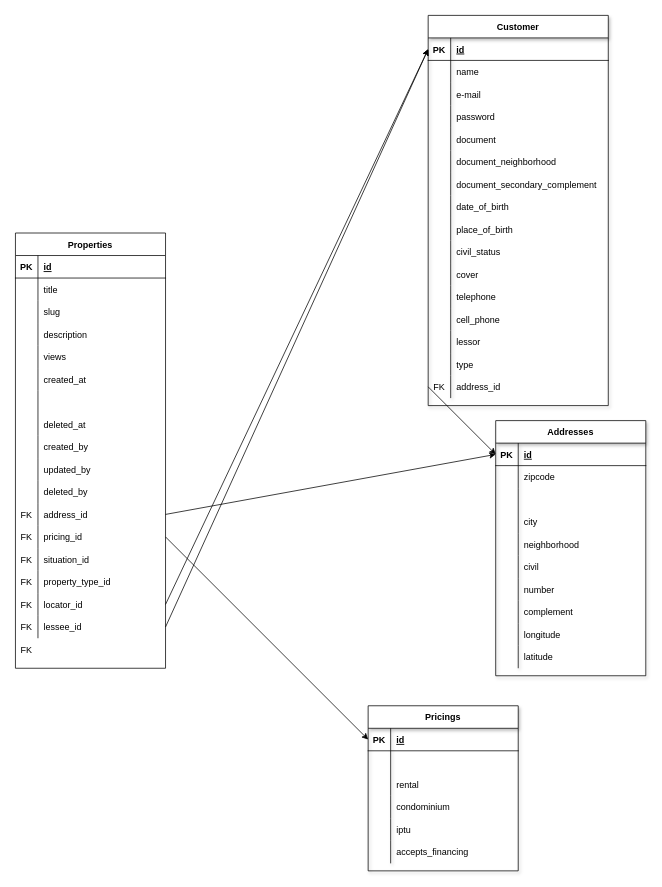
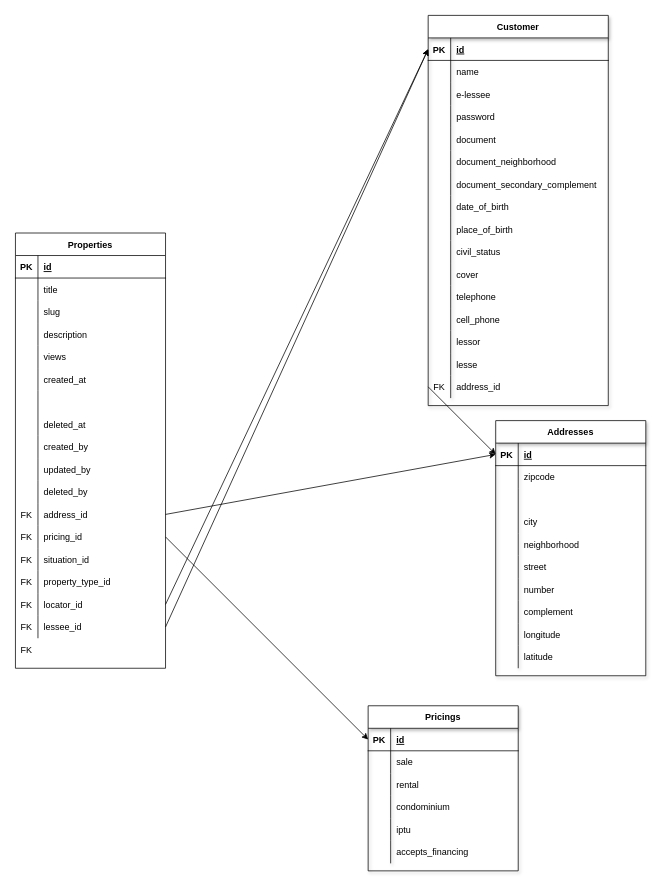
(469, 95) -> (475, 95)
(466, 365) -> (467, 365)
(533, 567) -> (539, 567)
none -> (454, 762)
